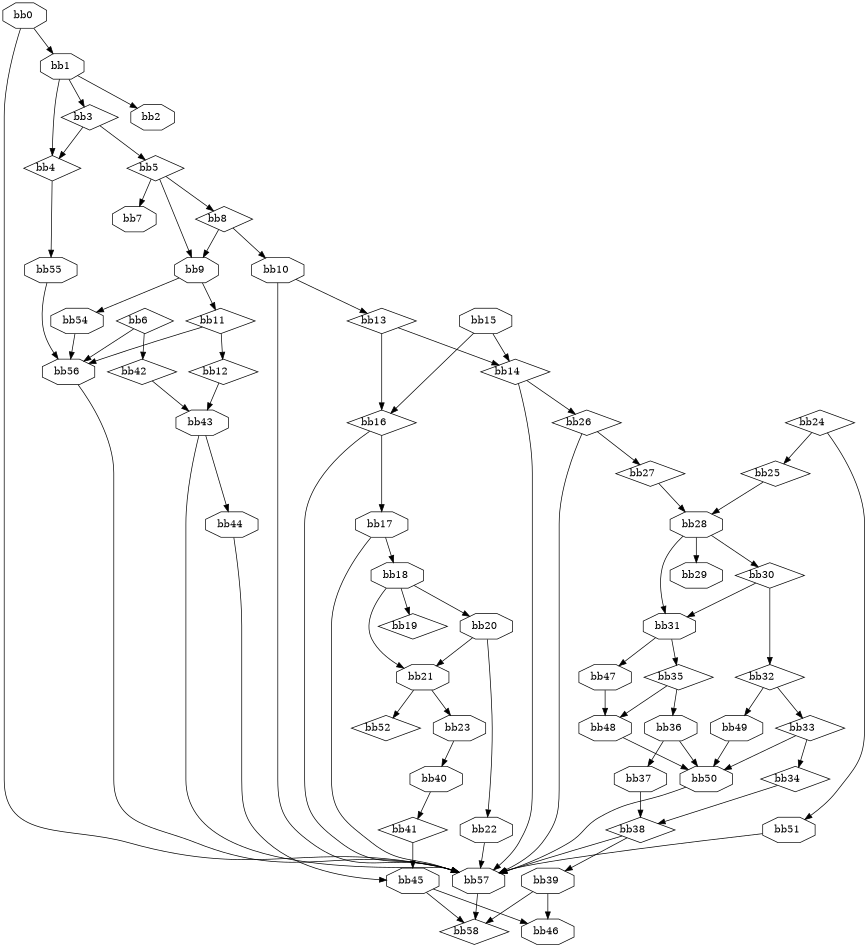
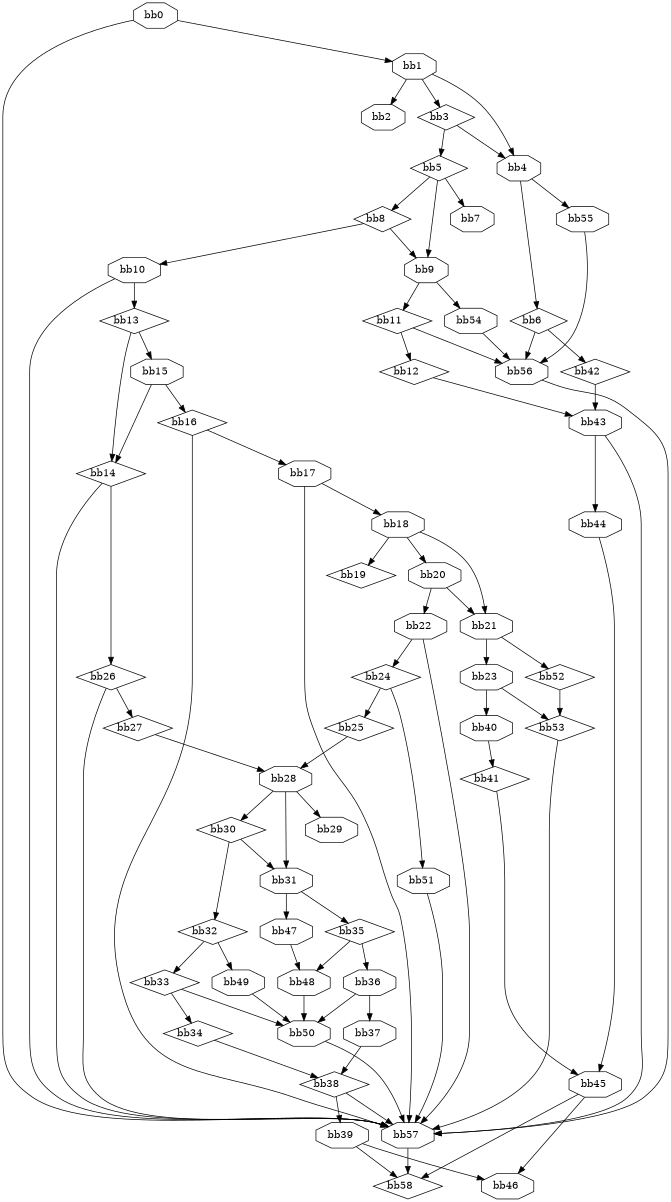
(52, 168) -> (519, 168)
none -> (528, 241)
(382, 368) -> (144, 342)
none -> (405, 650)
none -> (560, 728)
